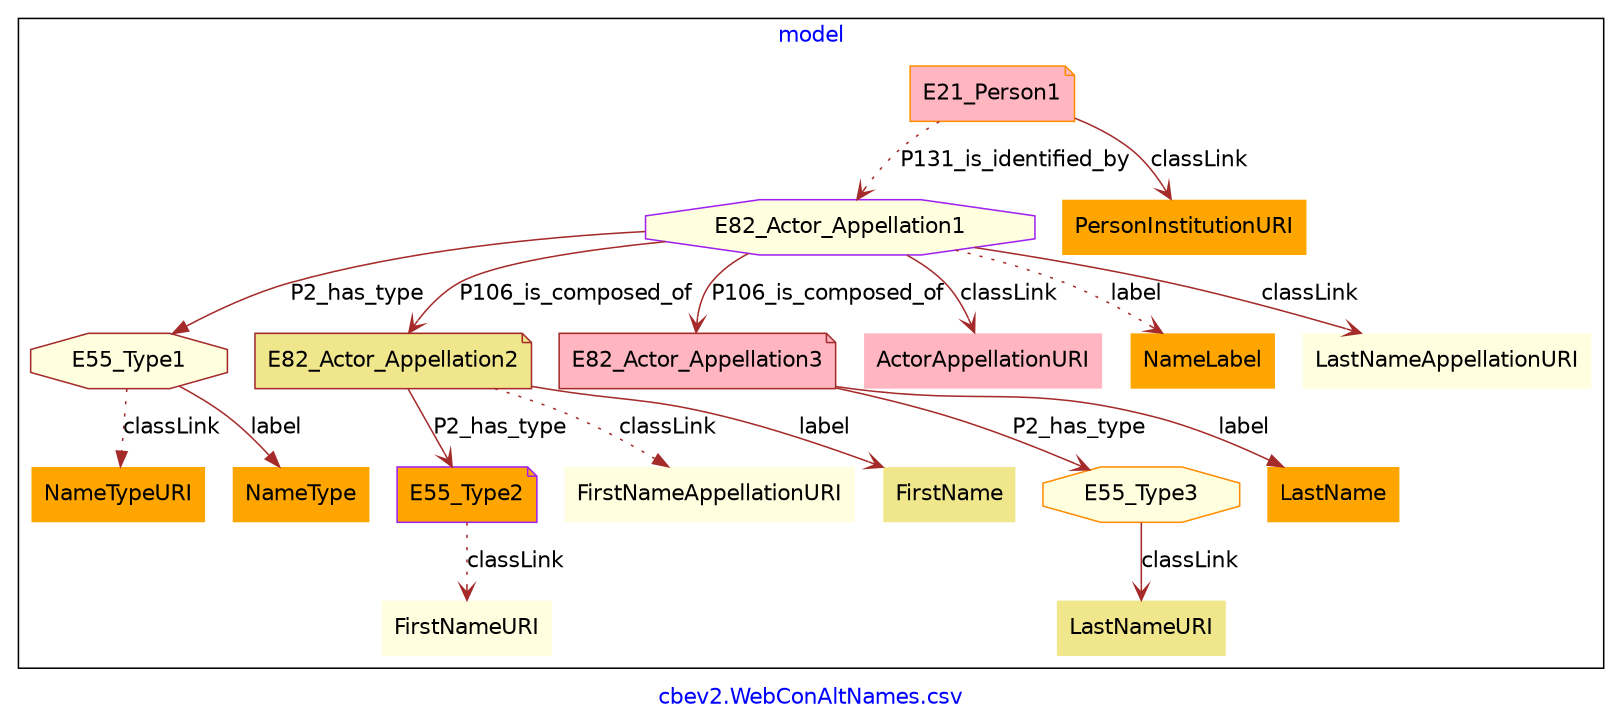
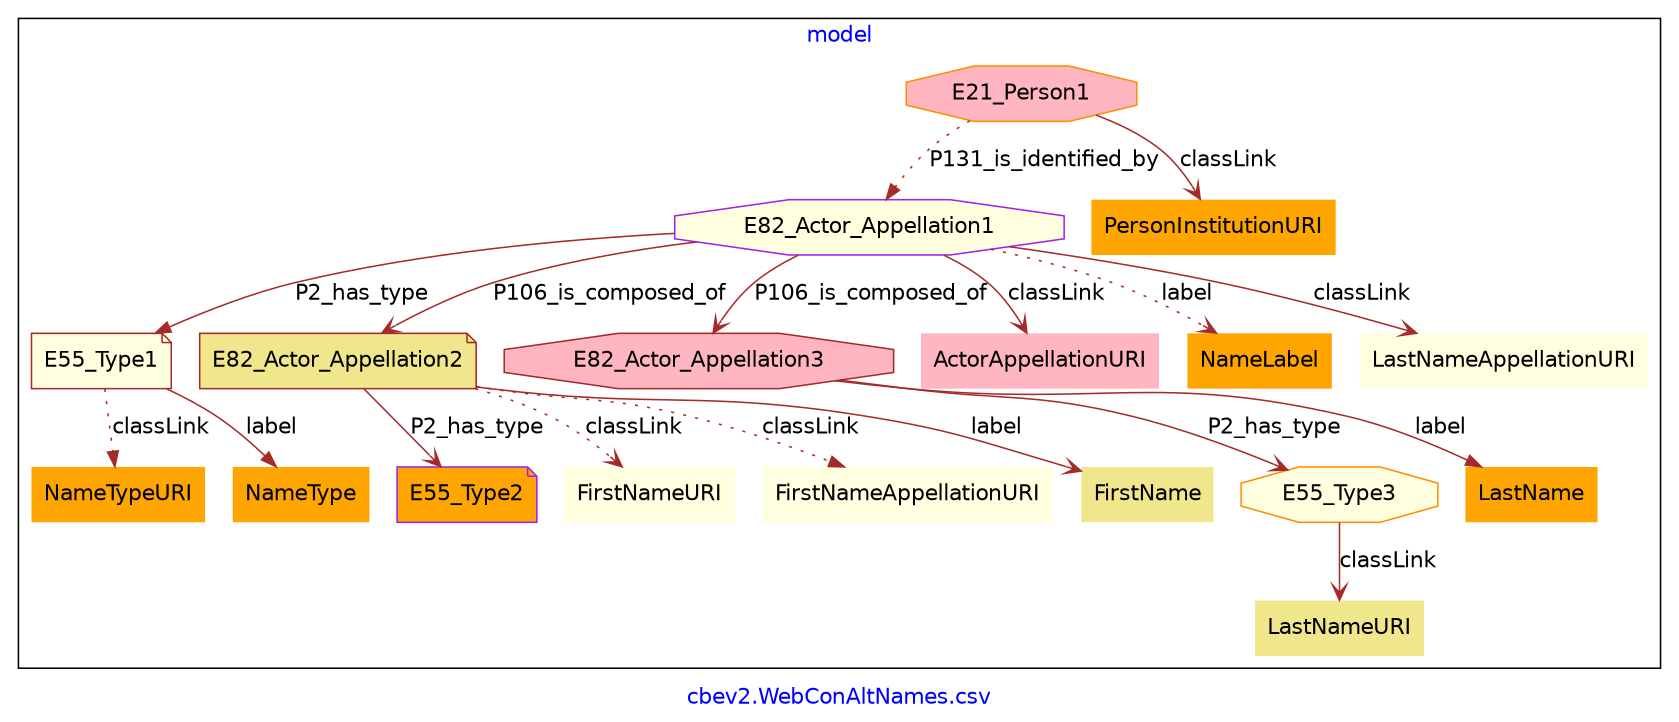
(992, 94) -> (1022, 94)
(899, 150) -> (929, 150)
(129, 361) -> (101, 361)
(697, 361) -> (699, 361)
(467, 554) -> (547, 415)
